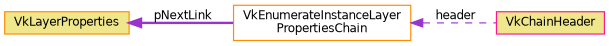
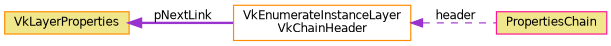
(322, 23) -> (322, 23)
(550, 23) -> (552, 23)
